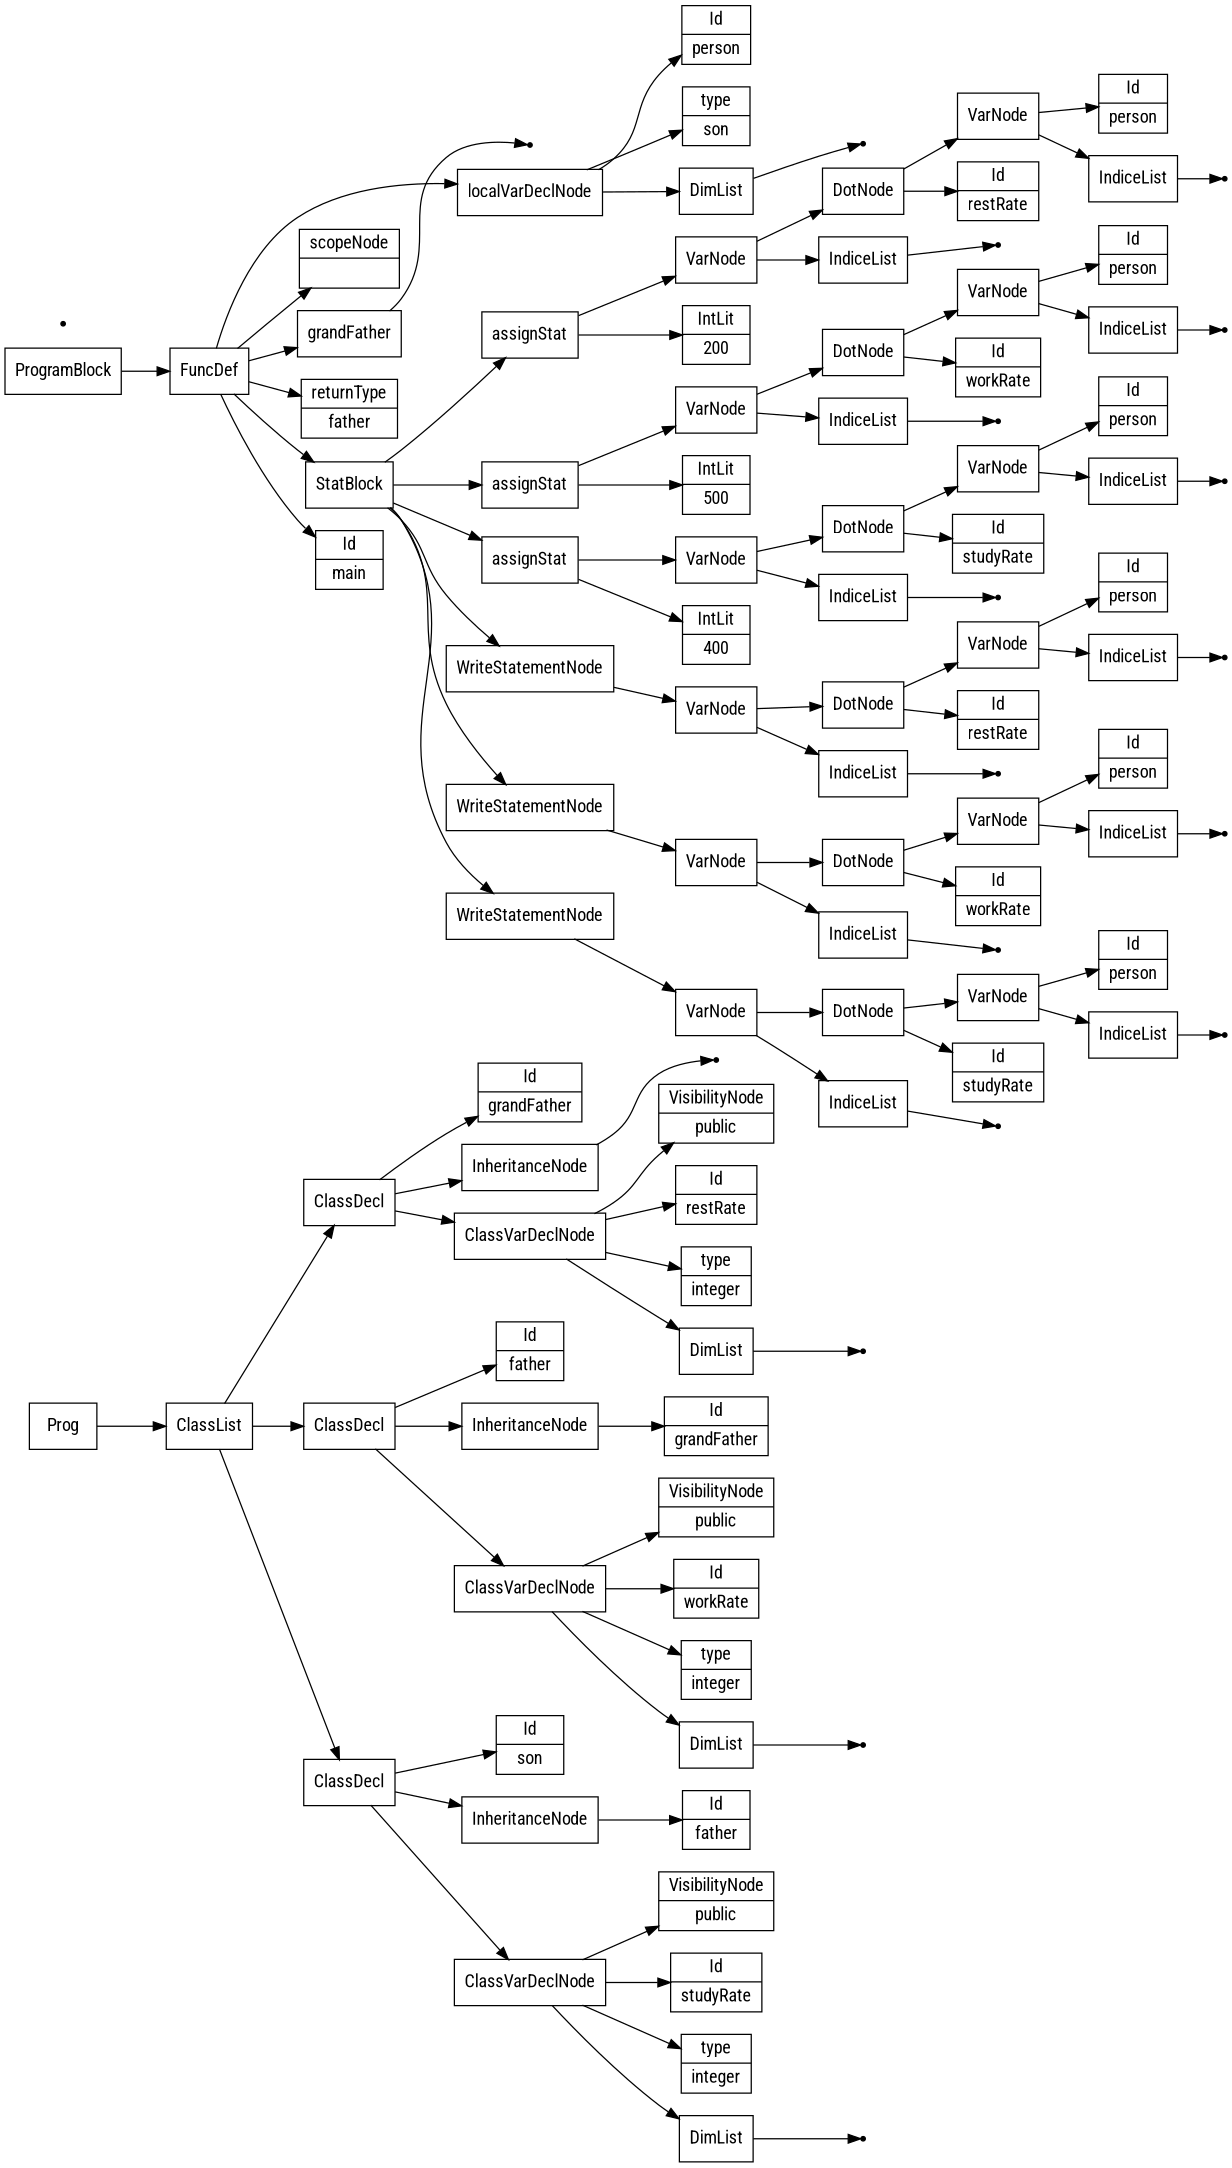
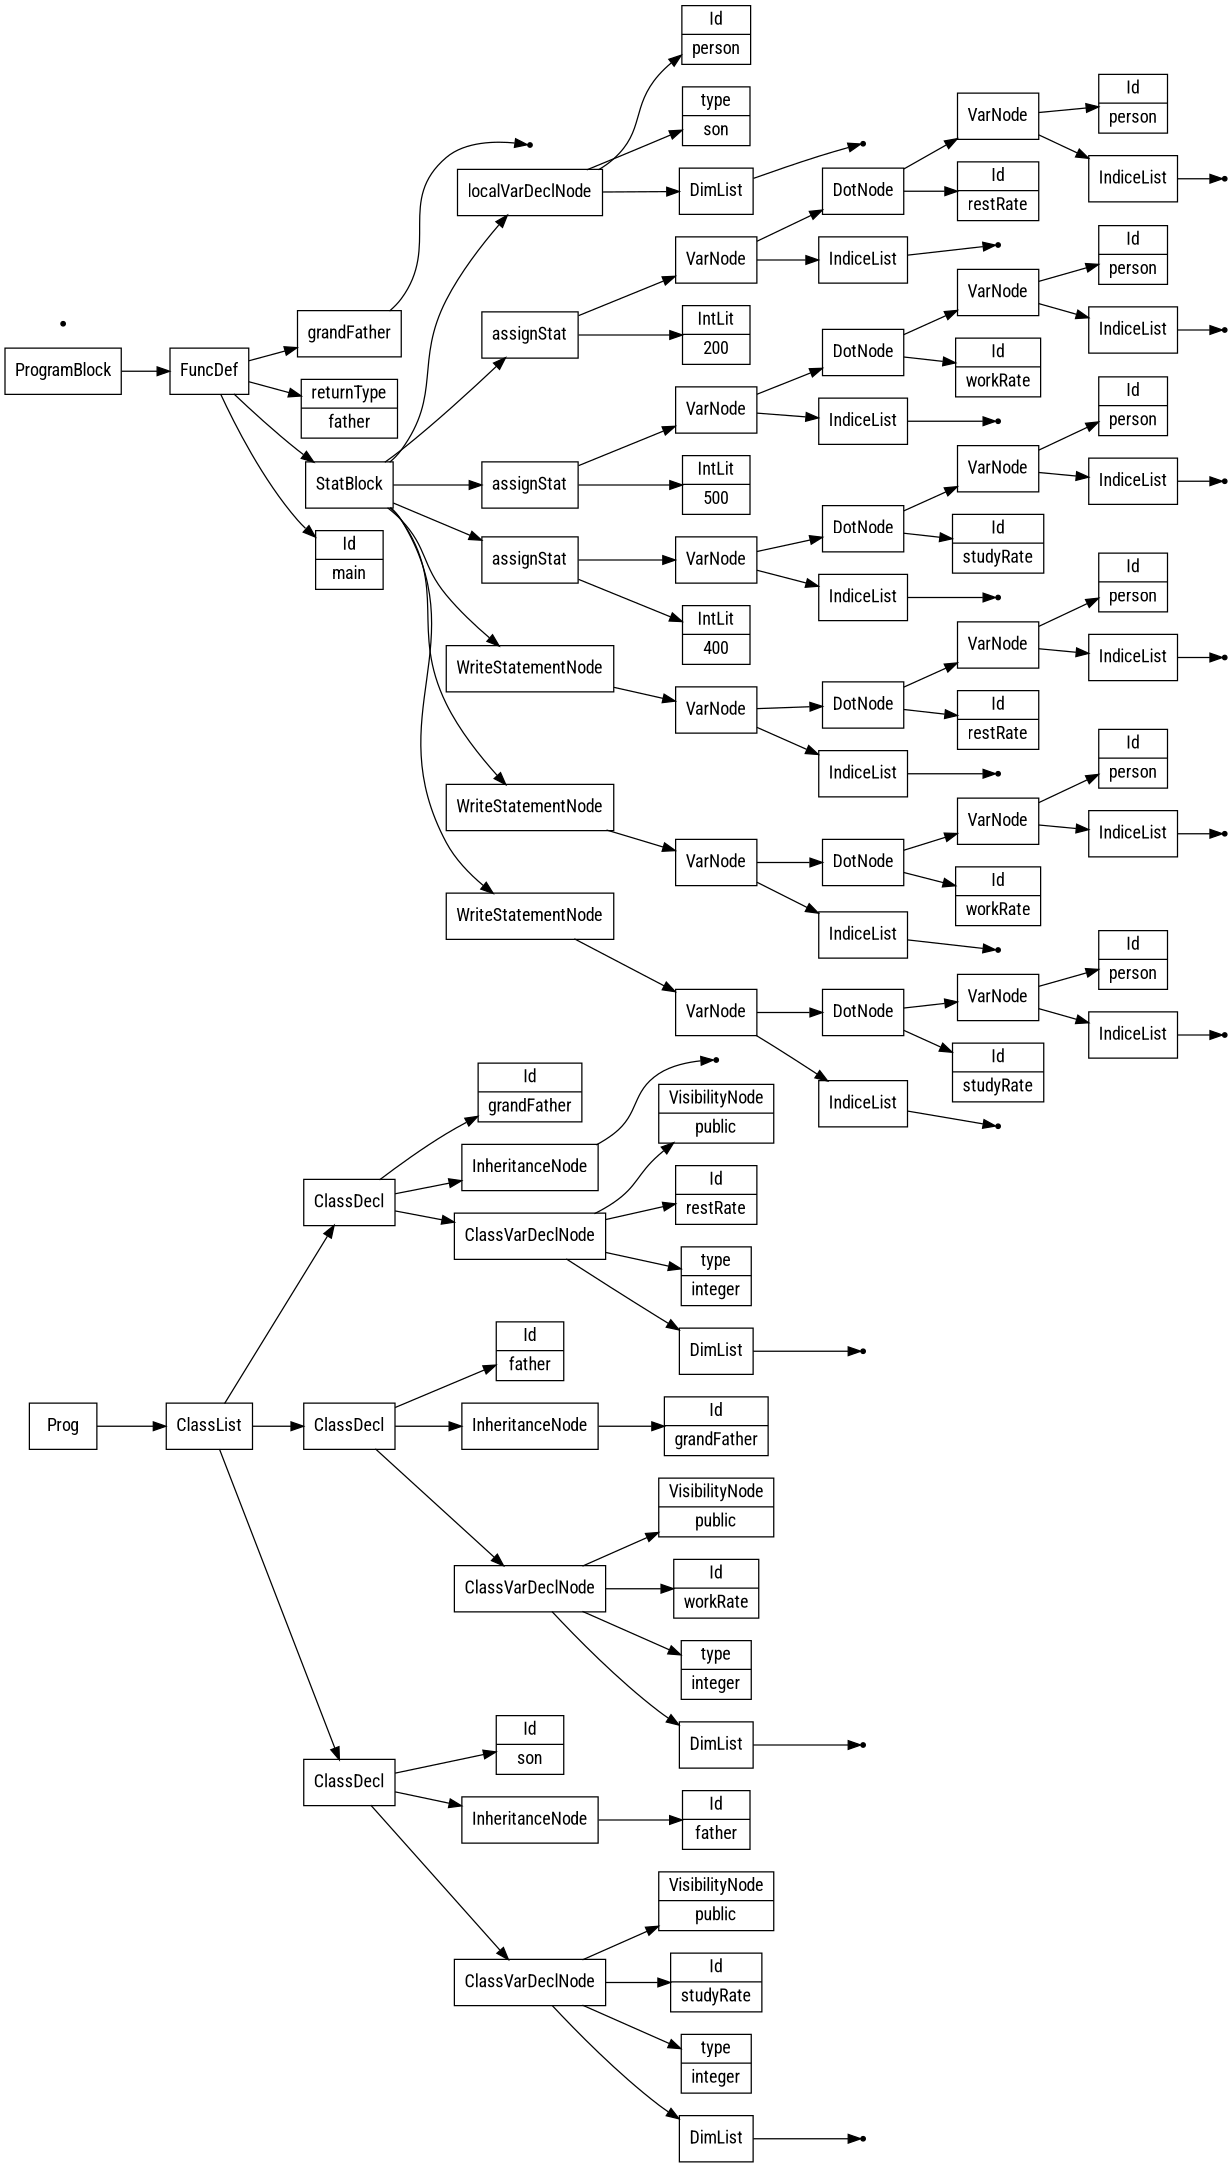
(296, 219) -> (432, 339)
(349, 259) -> none
